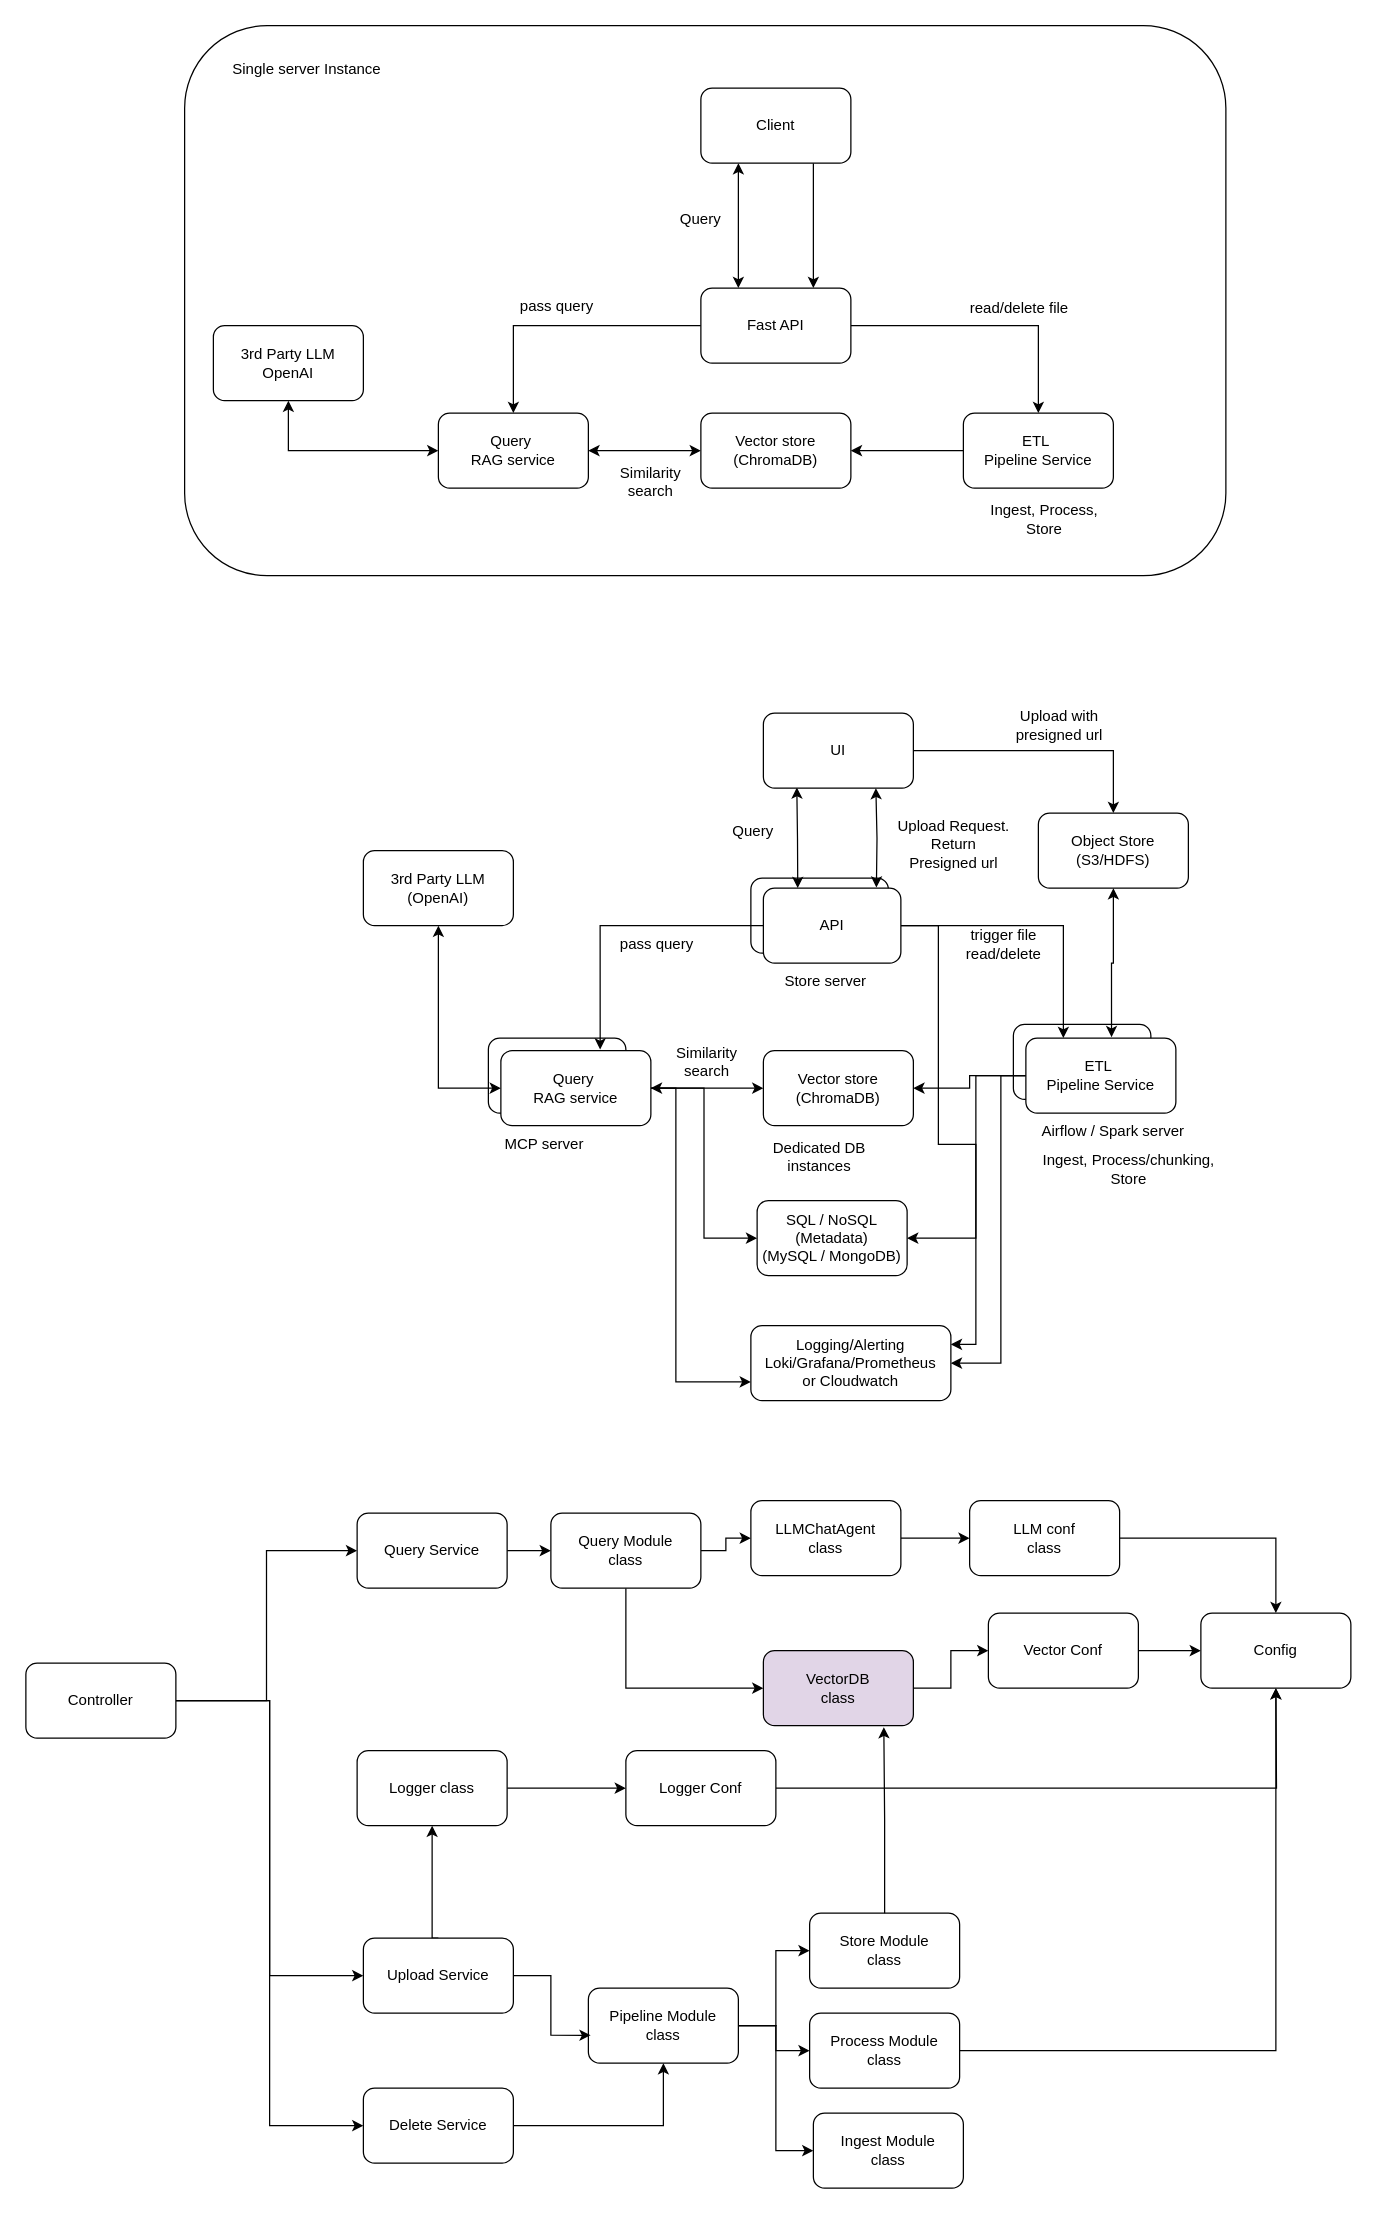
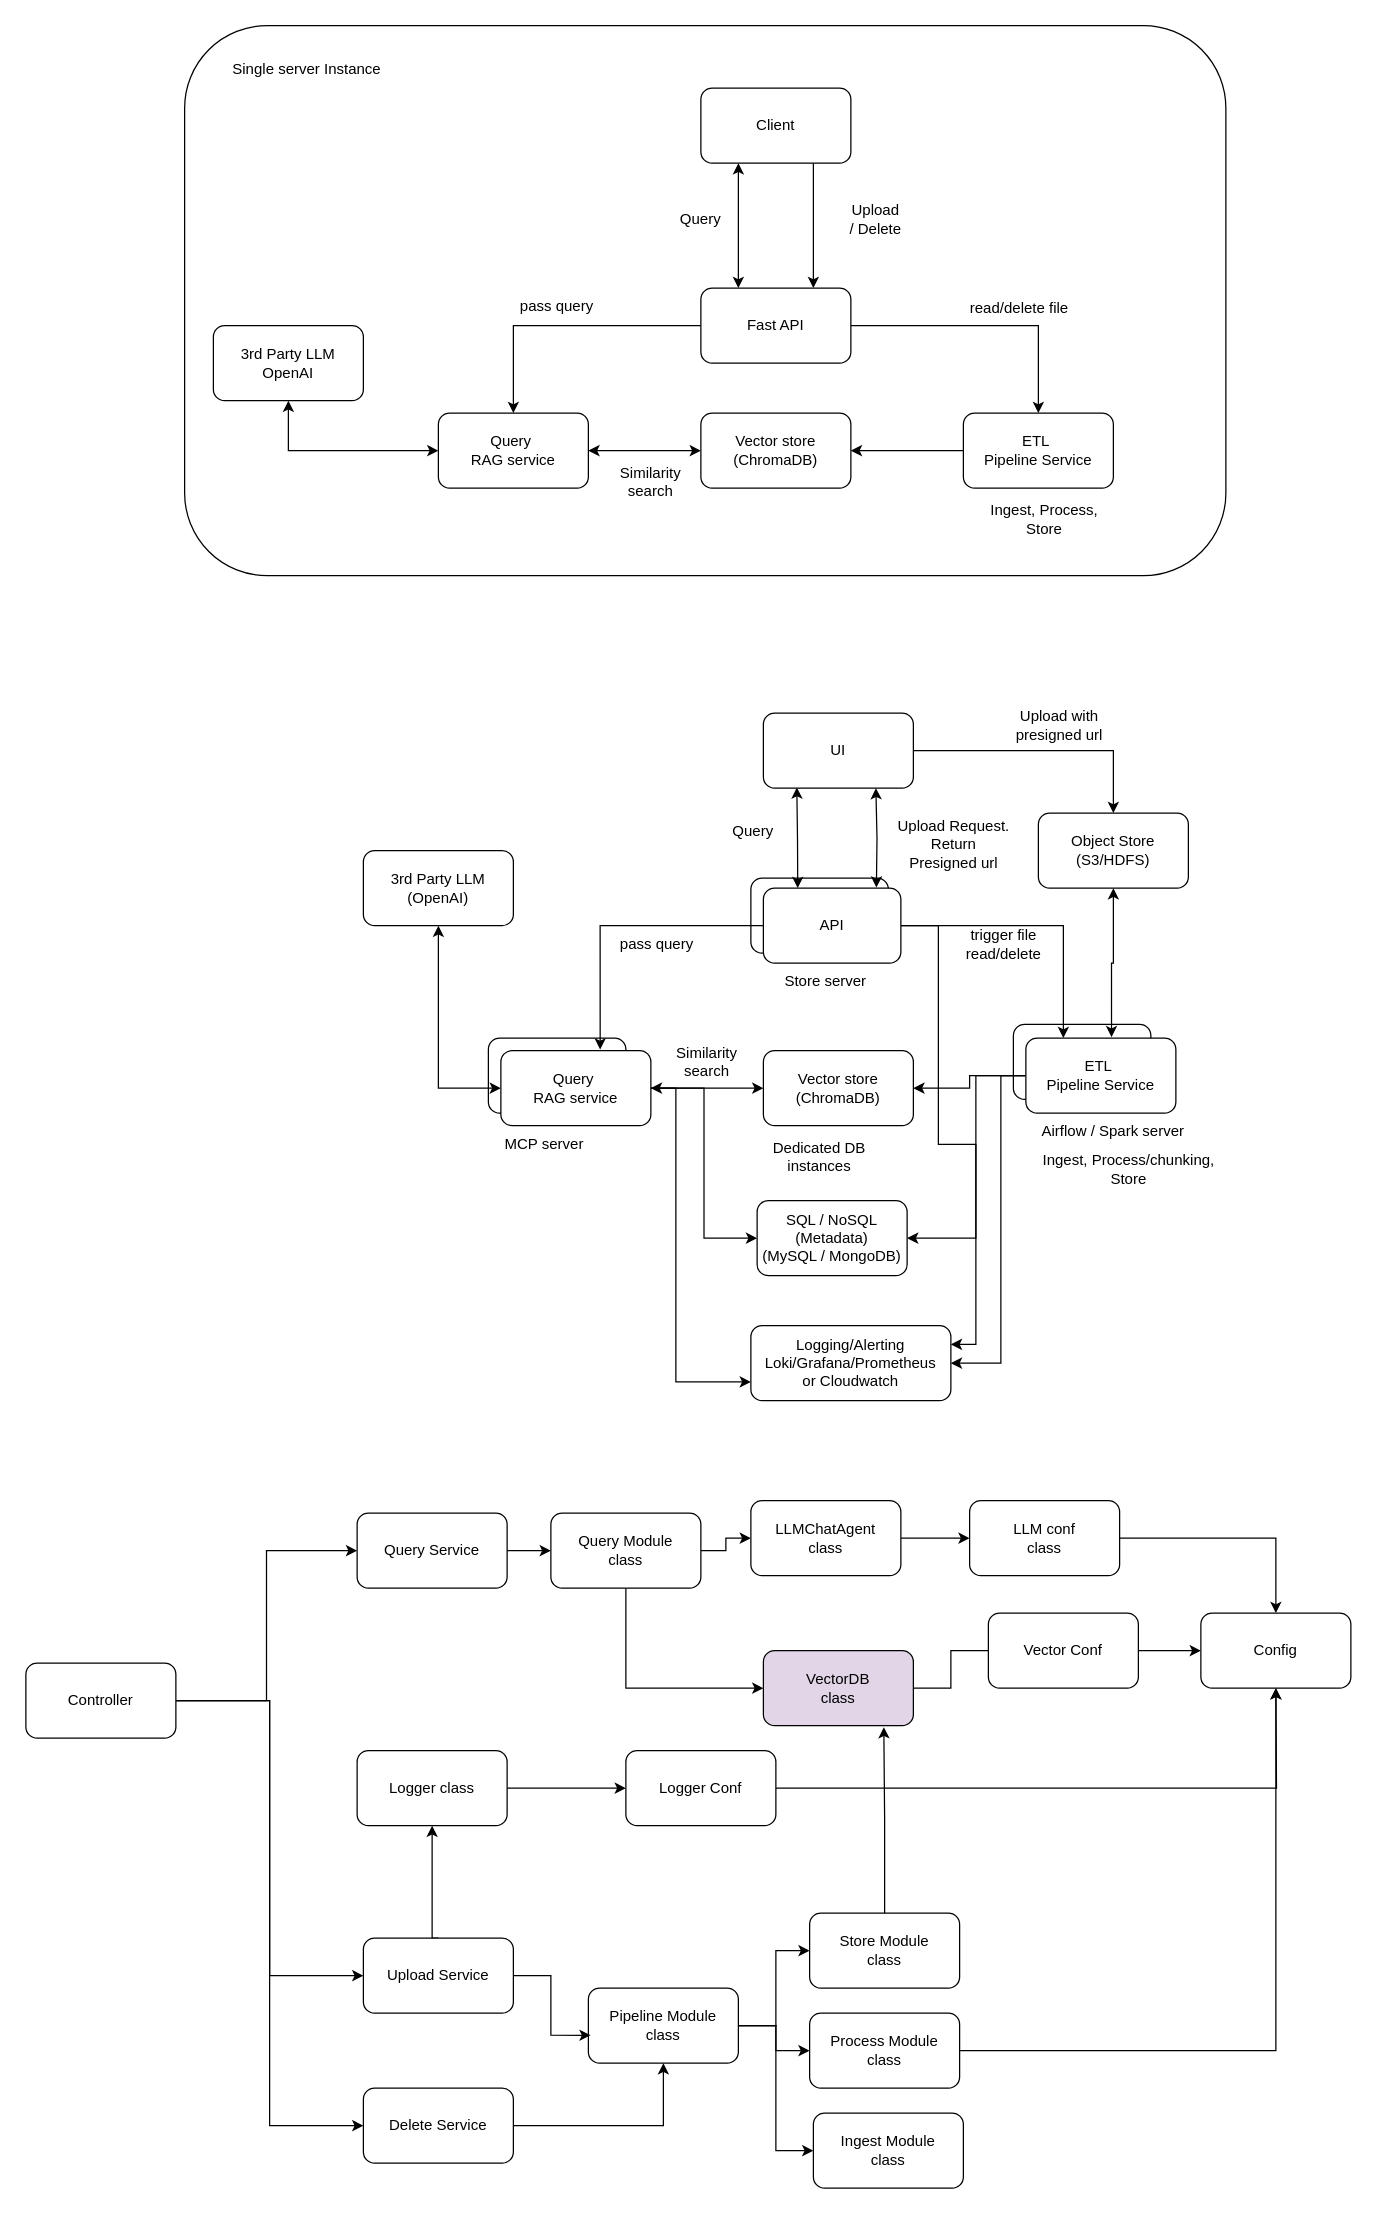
none -> (876, 219)
(978, 1651) -> (981, 1651)
